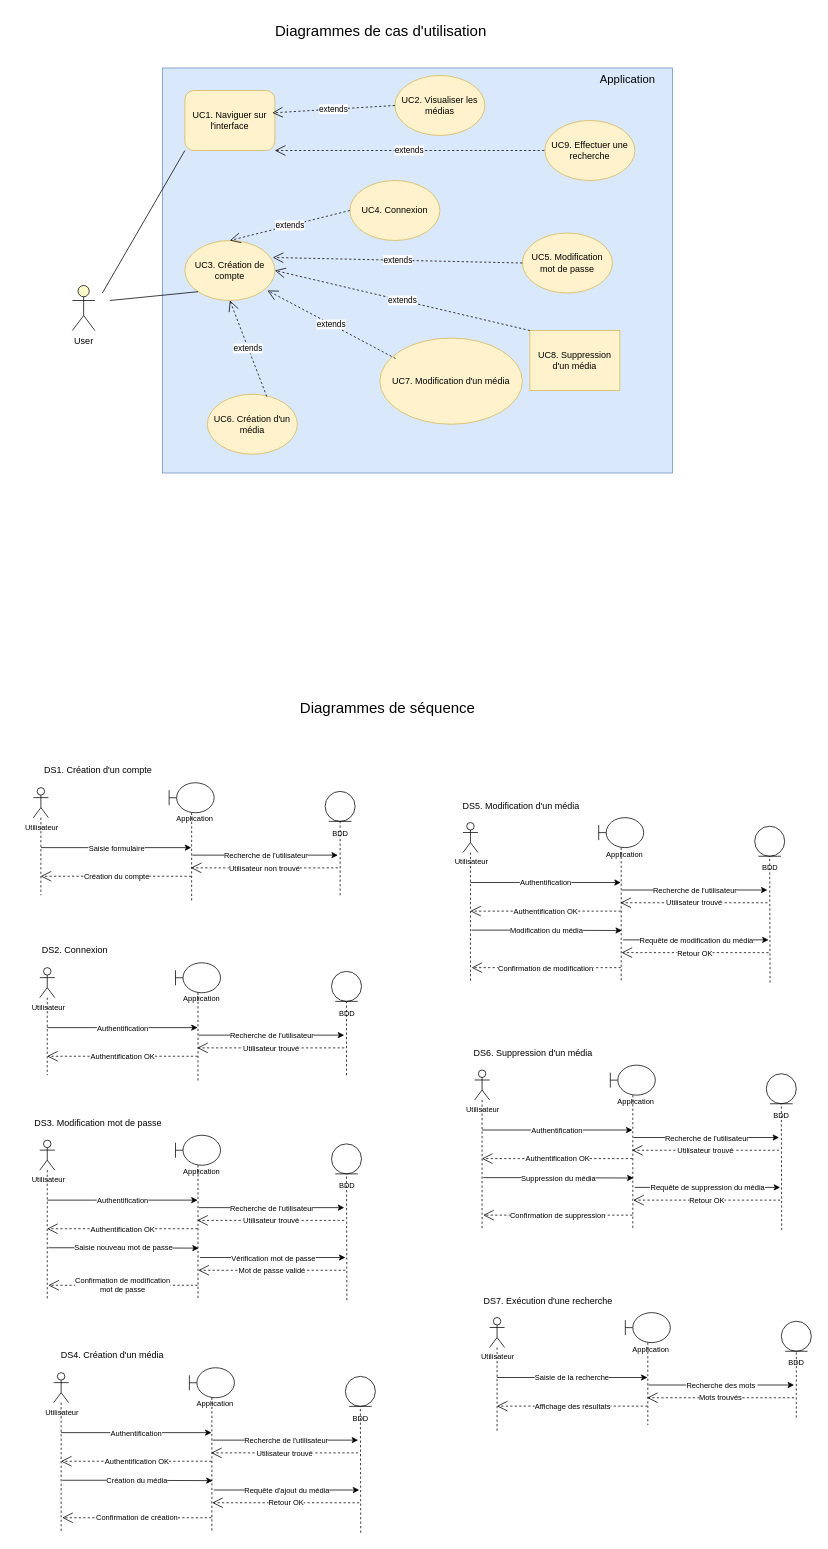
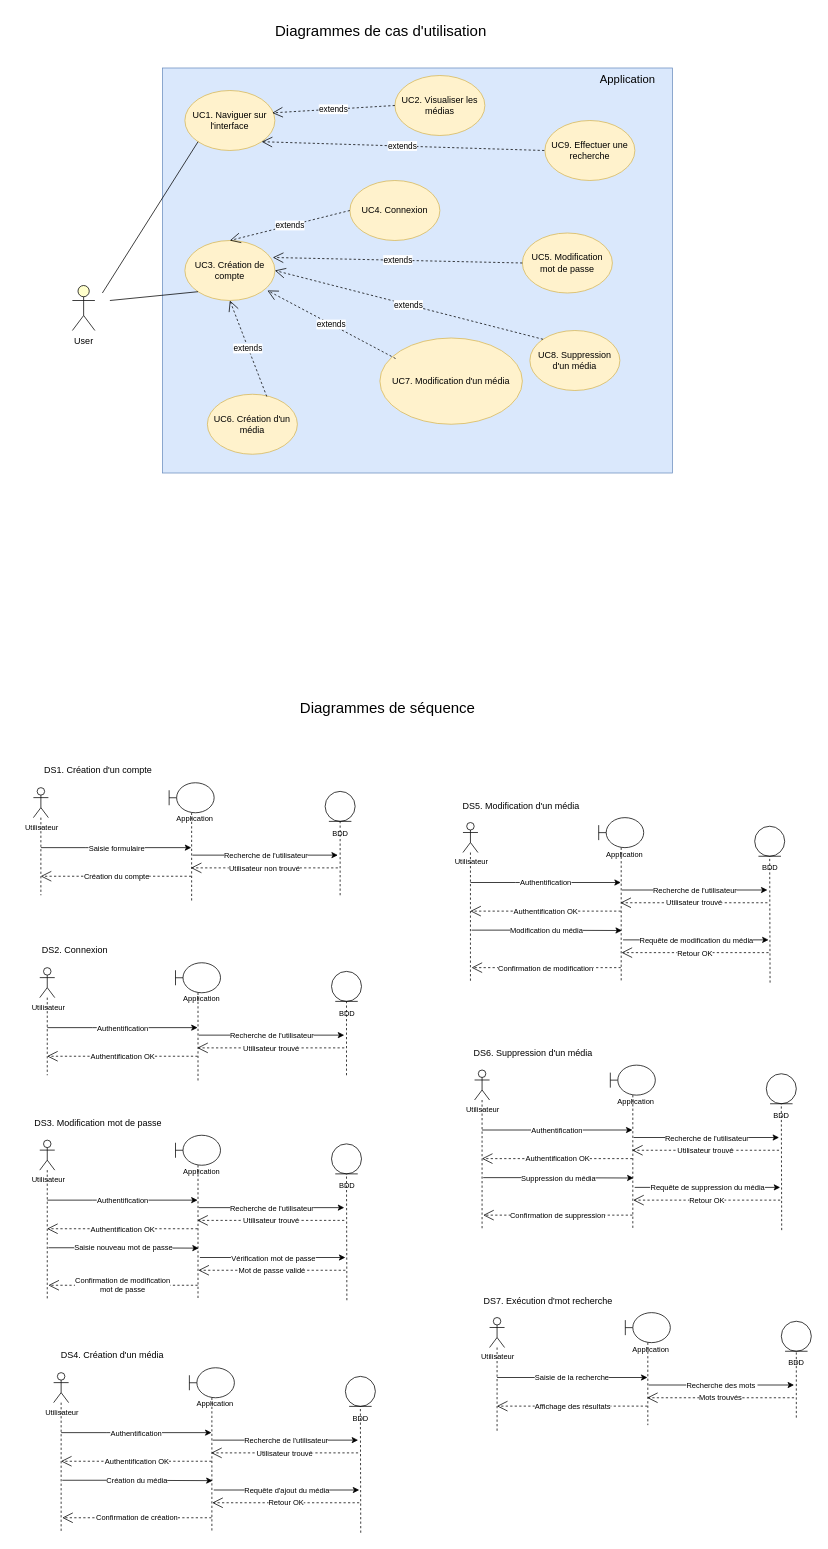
(230, 120) -> (230, 120)
(575, 360) -> (575, 360)
(548, 1298) -> (548, 1298)
